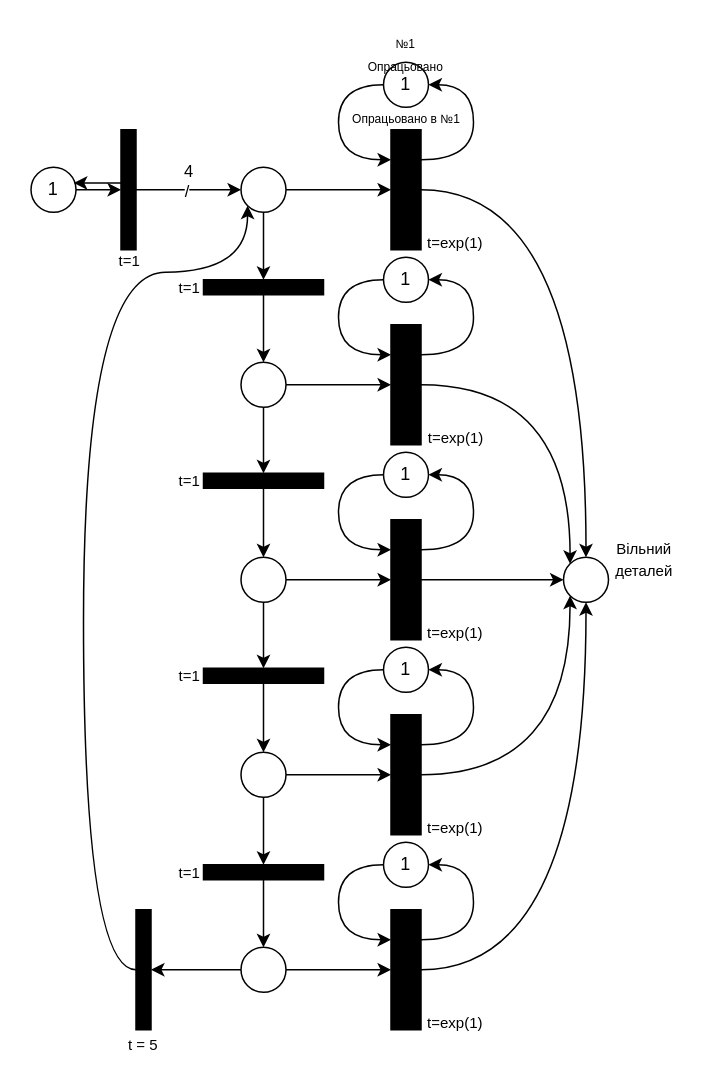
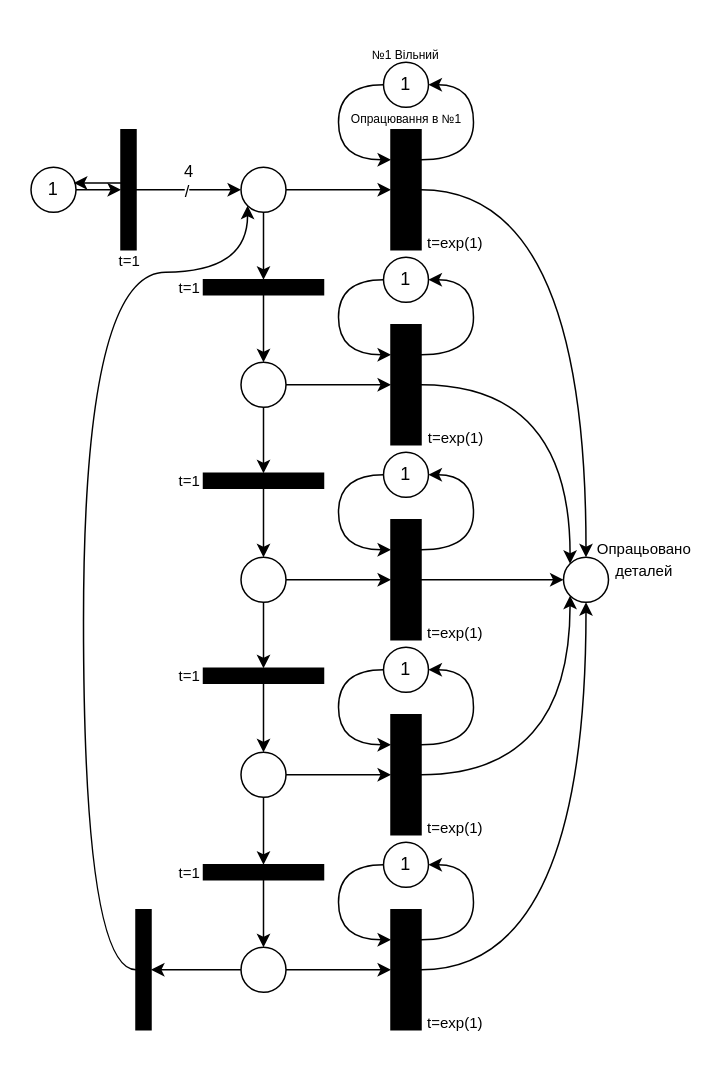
(406, 53) -> (406, 53)
(407, 118) -> (407, 118)
(644, 559) -> (644, 559)
(143, 1045) -> none
